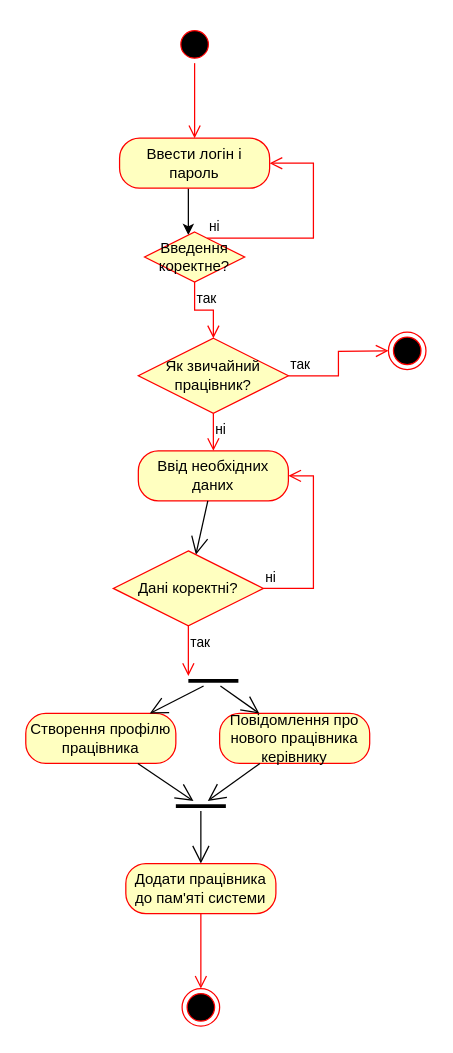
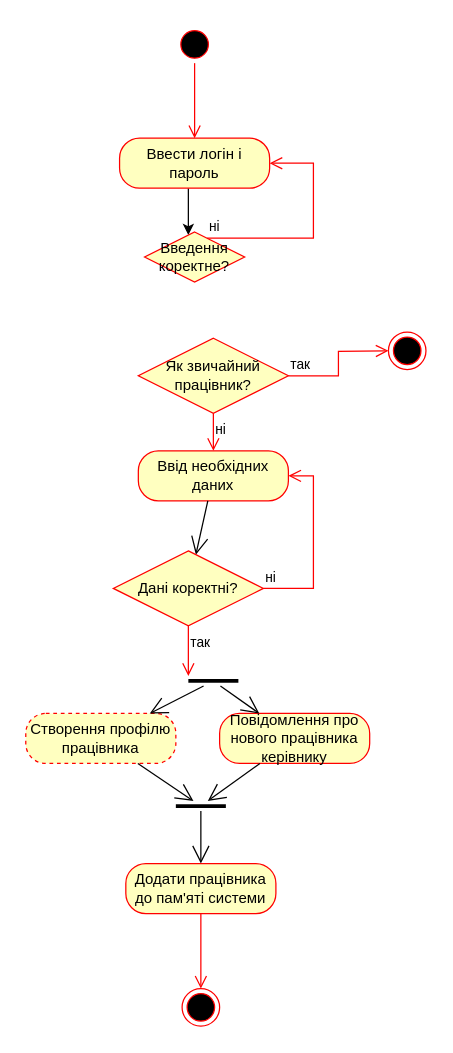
(202, 310) -> none
(101, 738) -> (101, 738)
